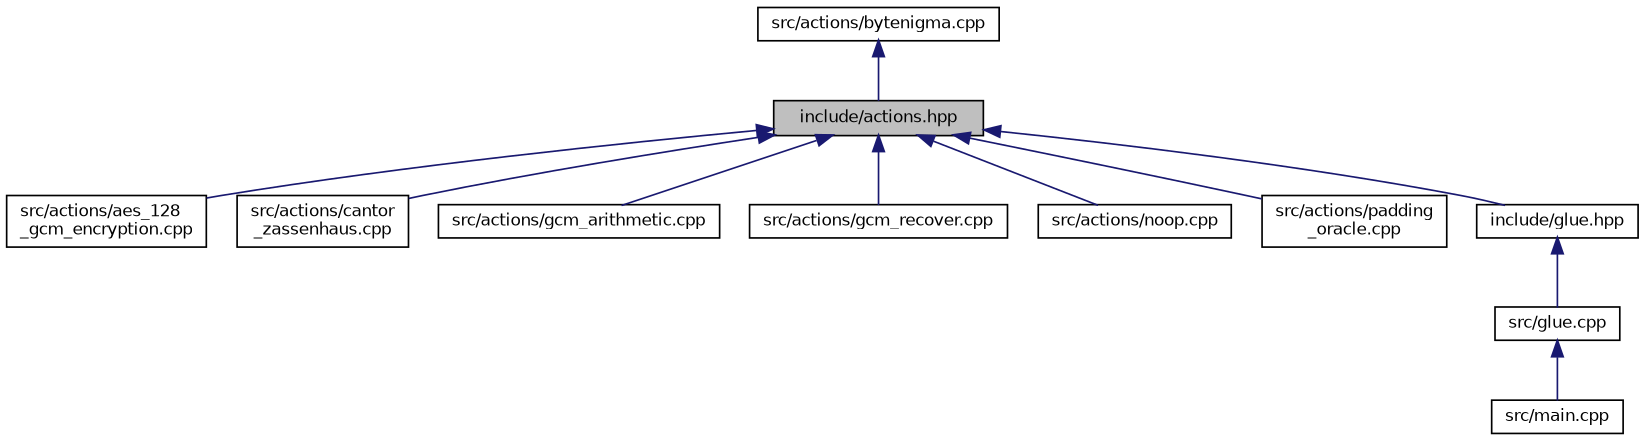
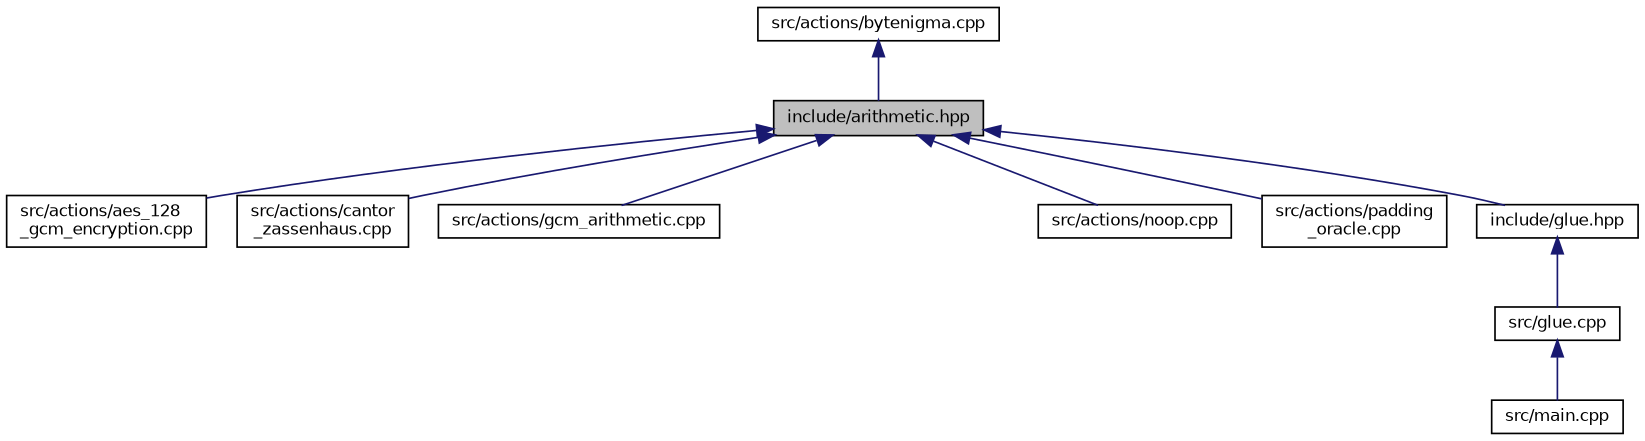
(879, 118) -> (879, 118)
(879, 221) -> none
